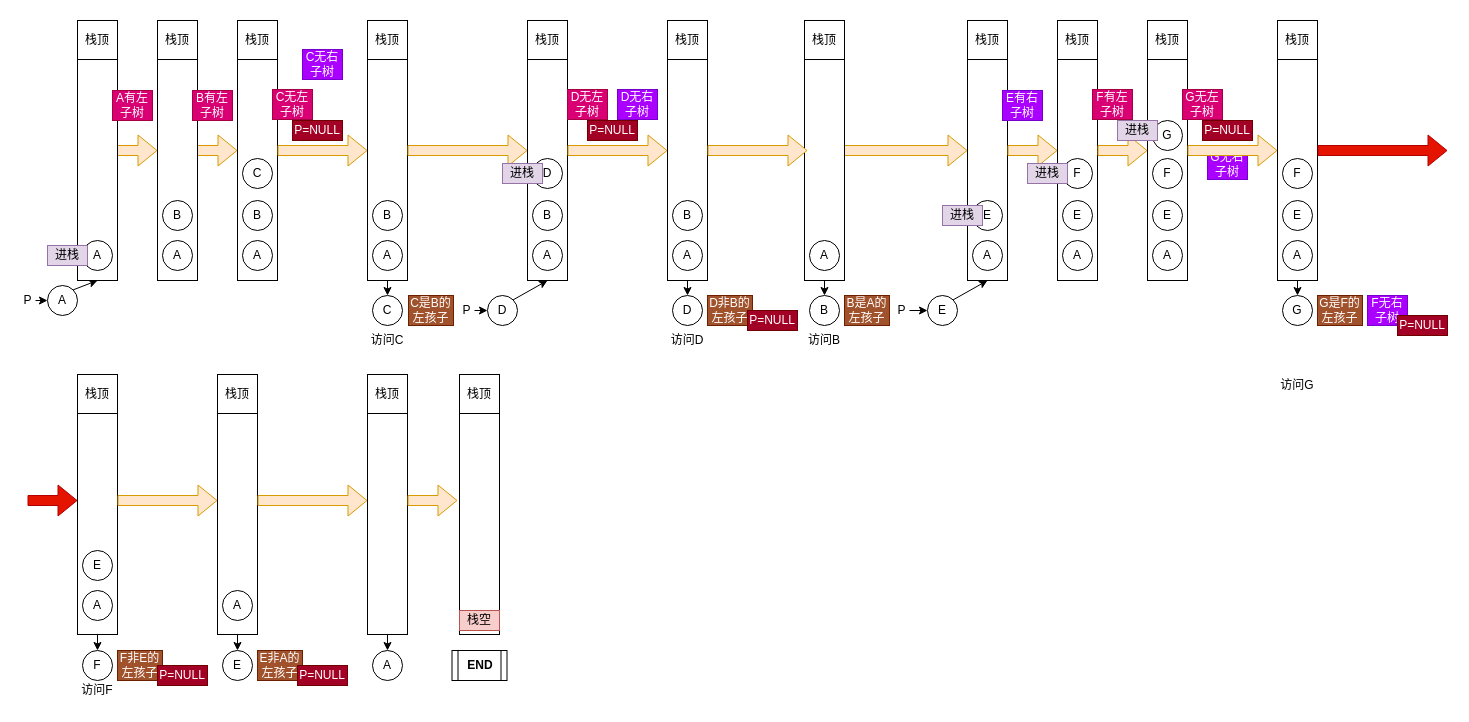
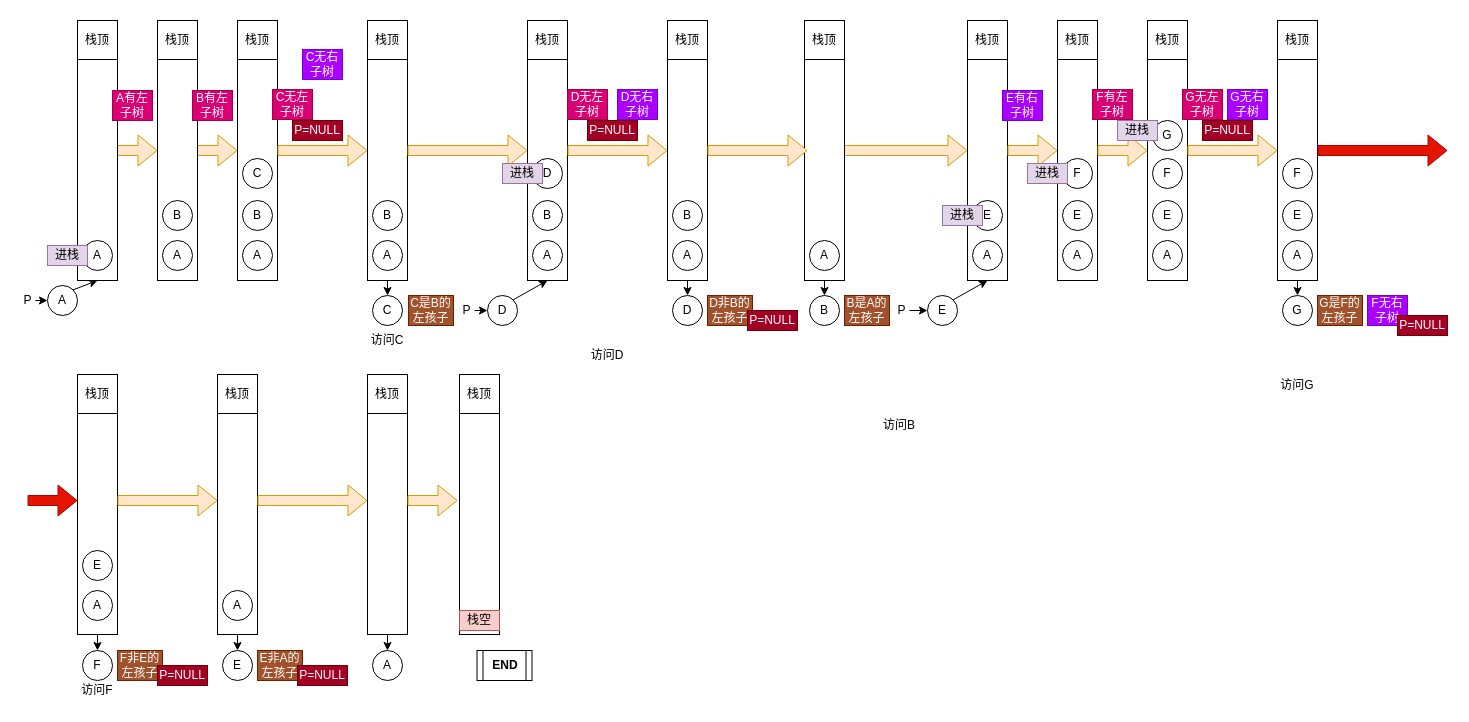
(1228, 165) -> (1248, 105)
(688, 341) -> (608, 356)
(825, 341) -> (900, 426)
(480, 666) -> (505, 666)
